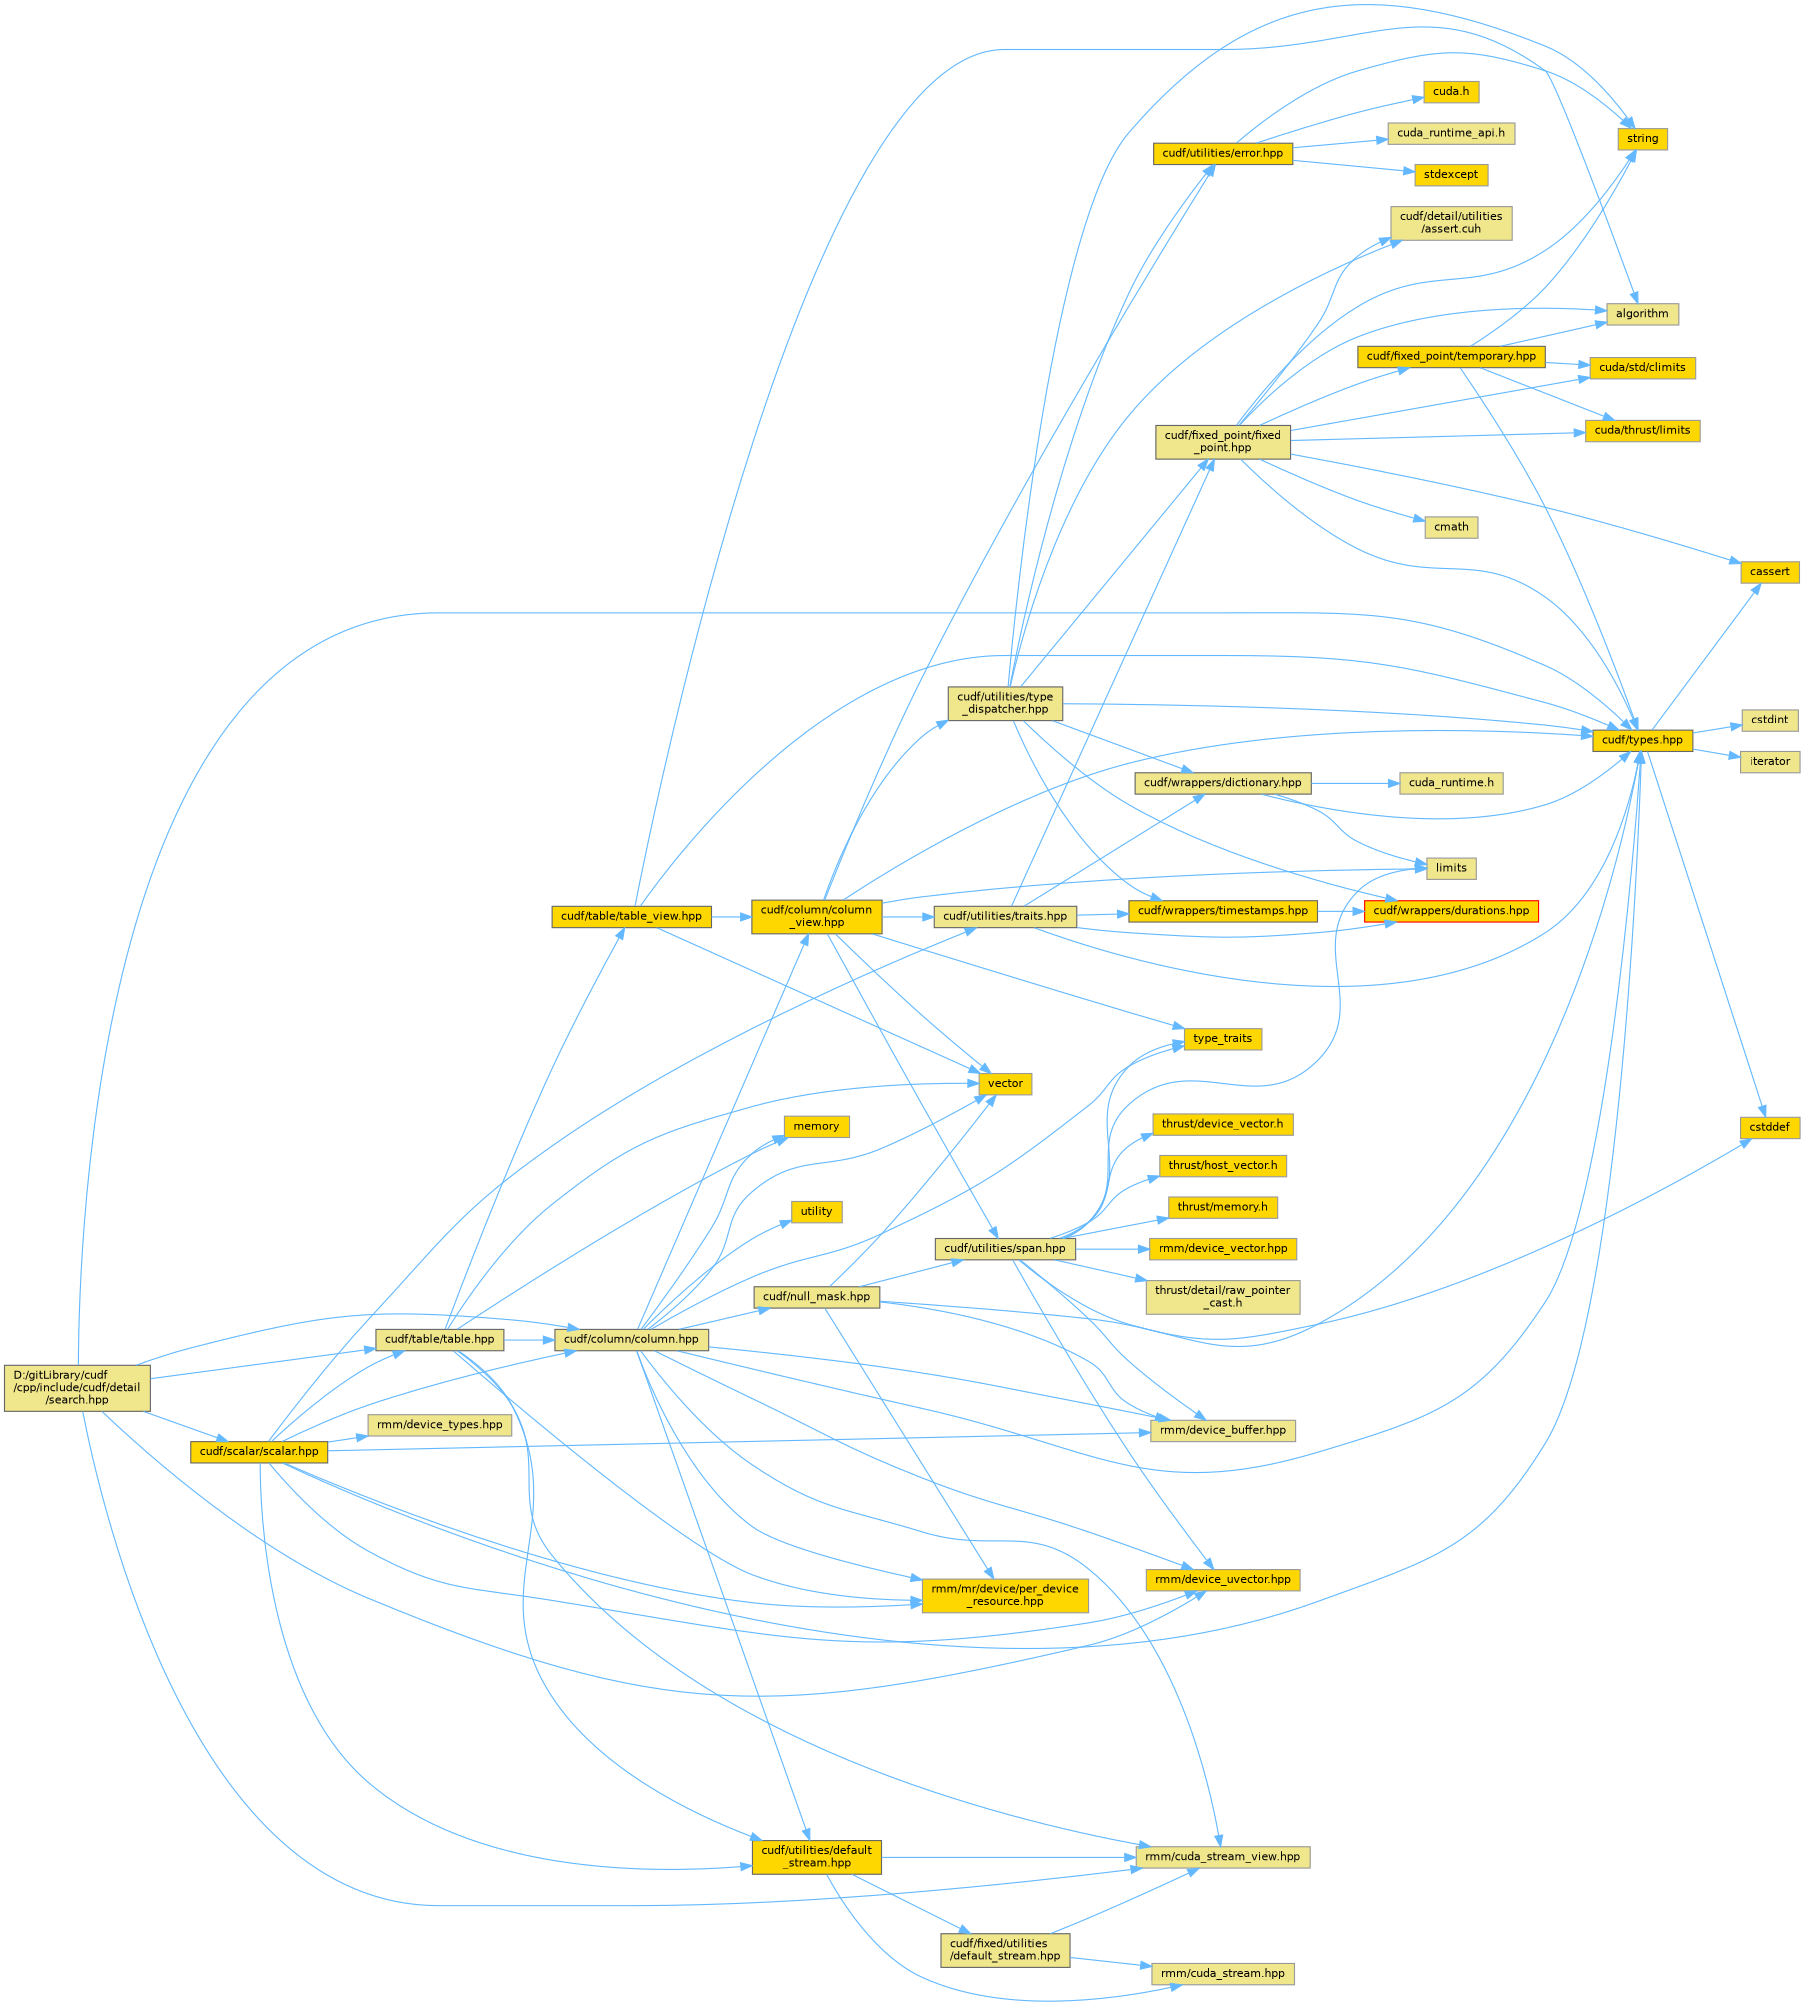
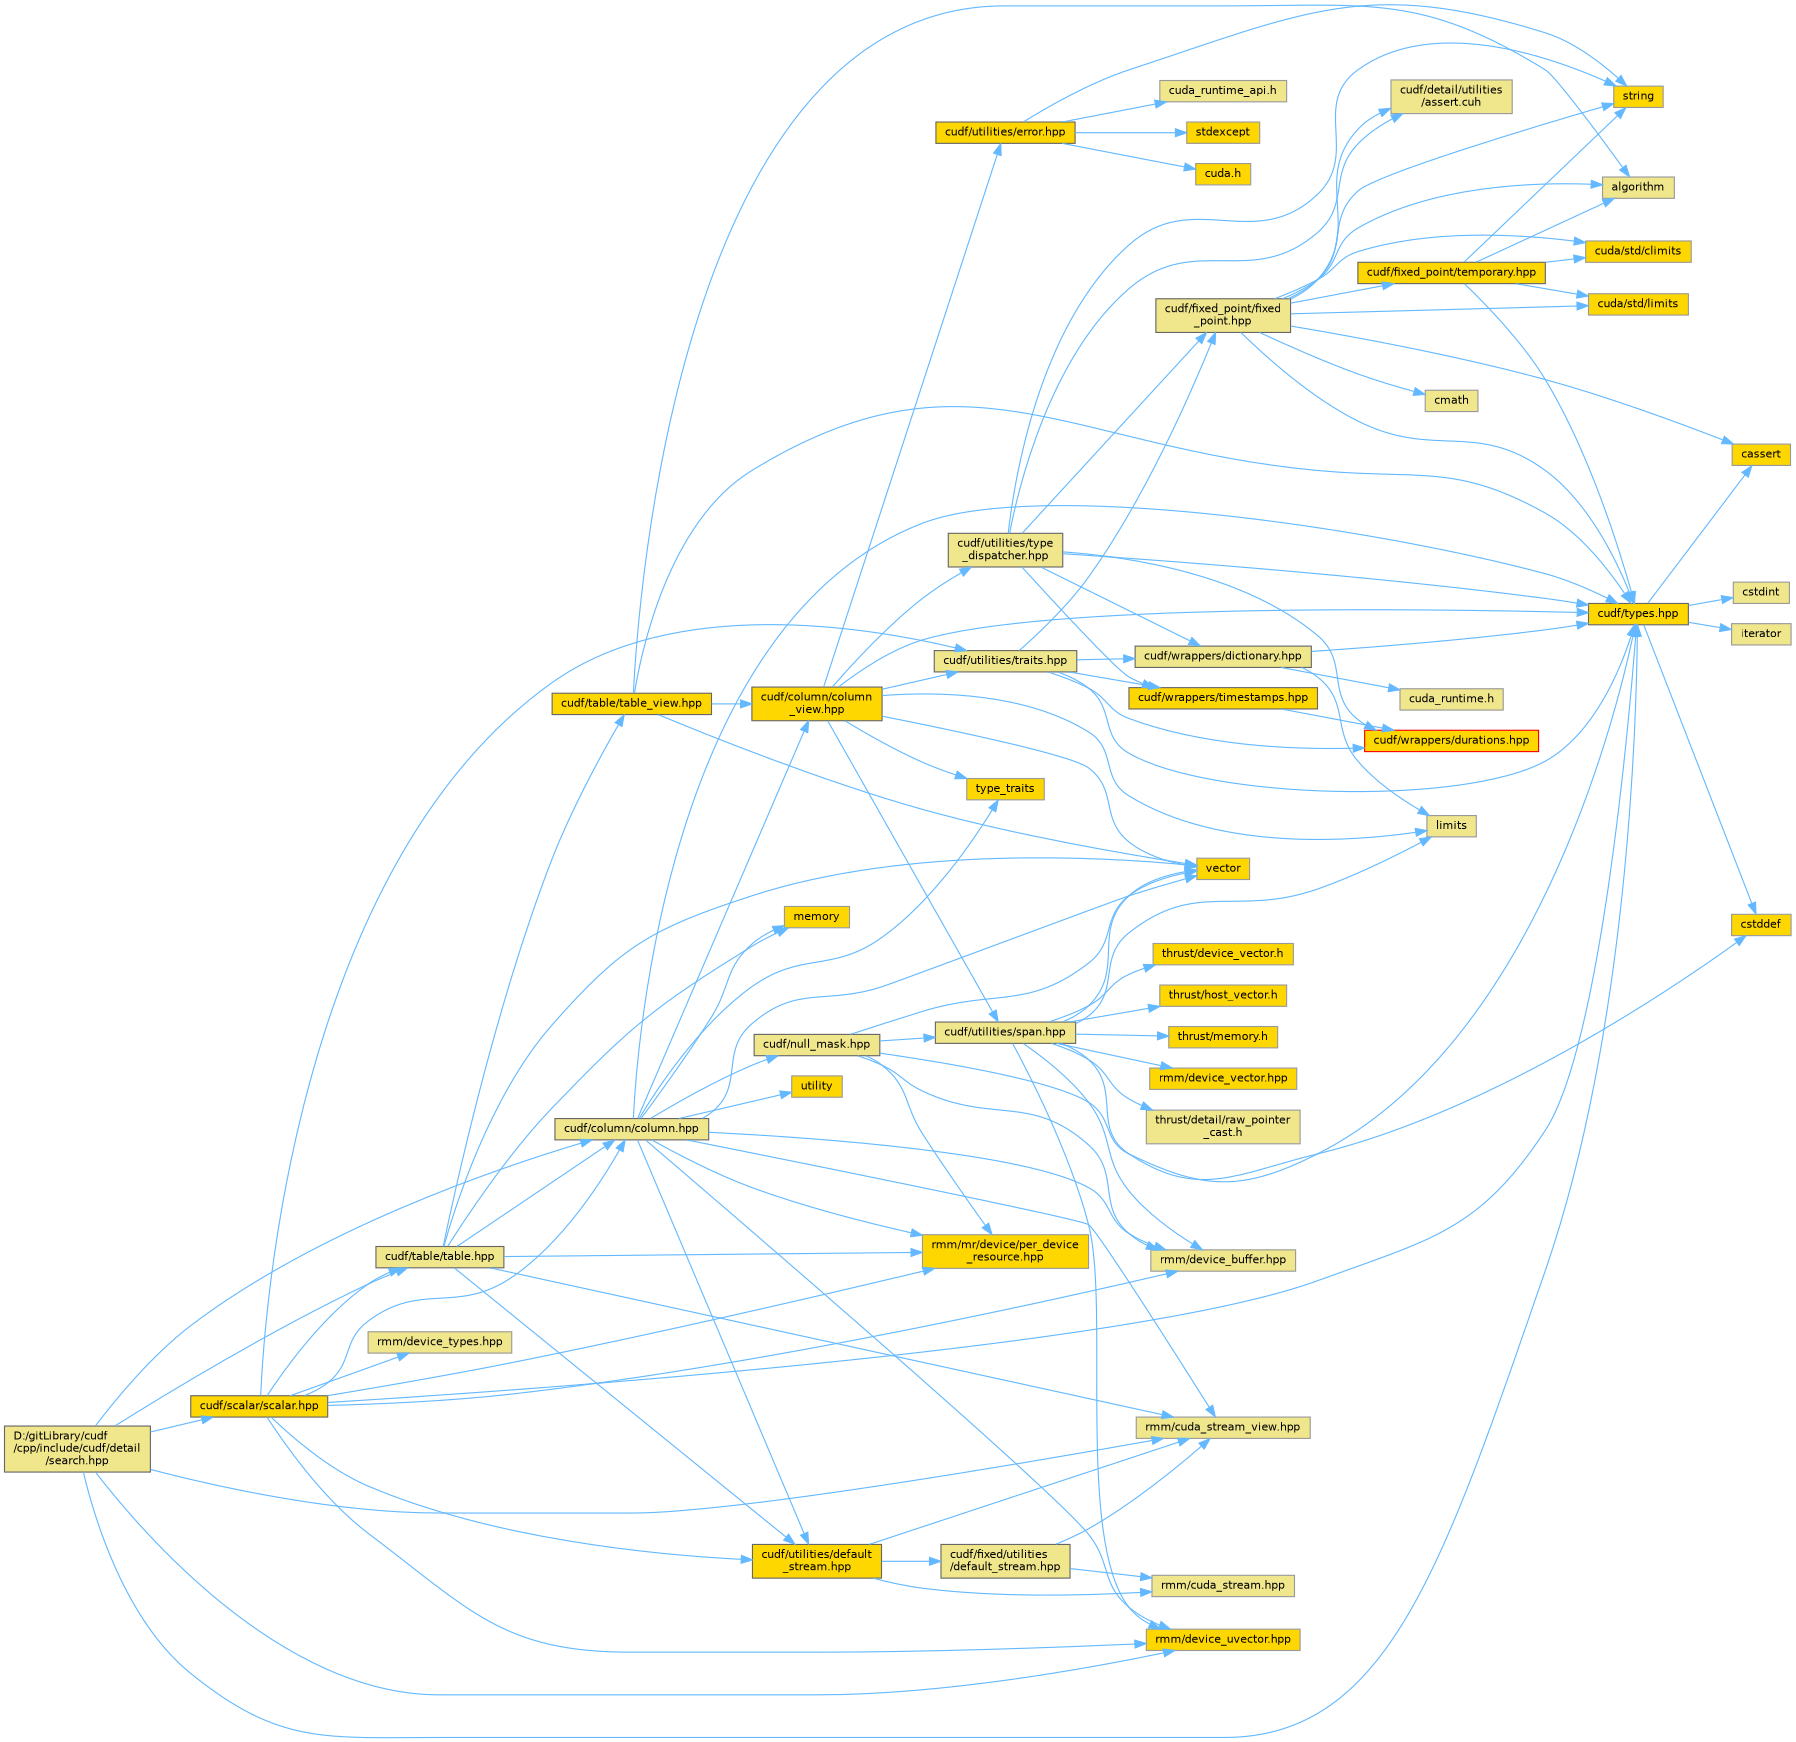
(1080, 418) -> none
(1643, 431) -> (1638, 304)
(1107, 1121) -> (1110, 935)
